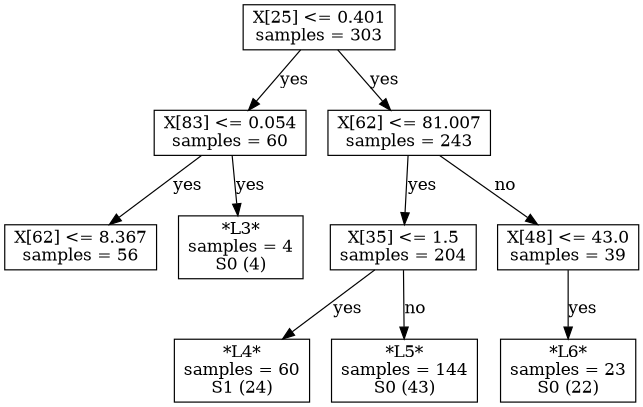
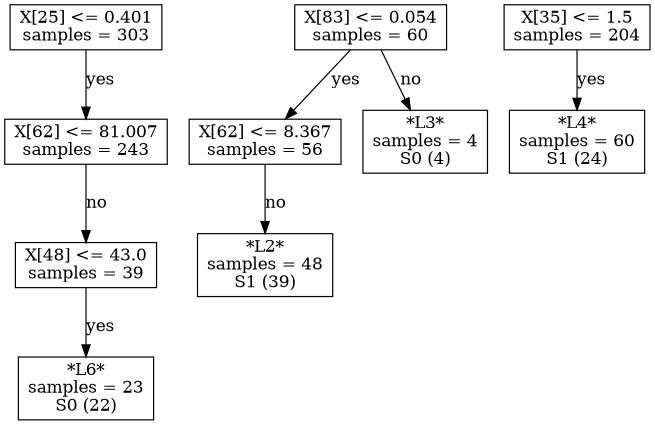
(279, 75) -> none
(407, 184) -> none
(251, 186) -> (411, 80)
none -> (265, 265)
(404, 371) -> none
